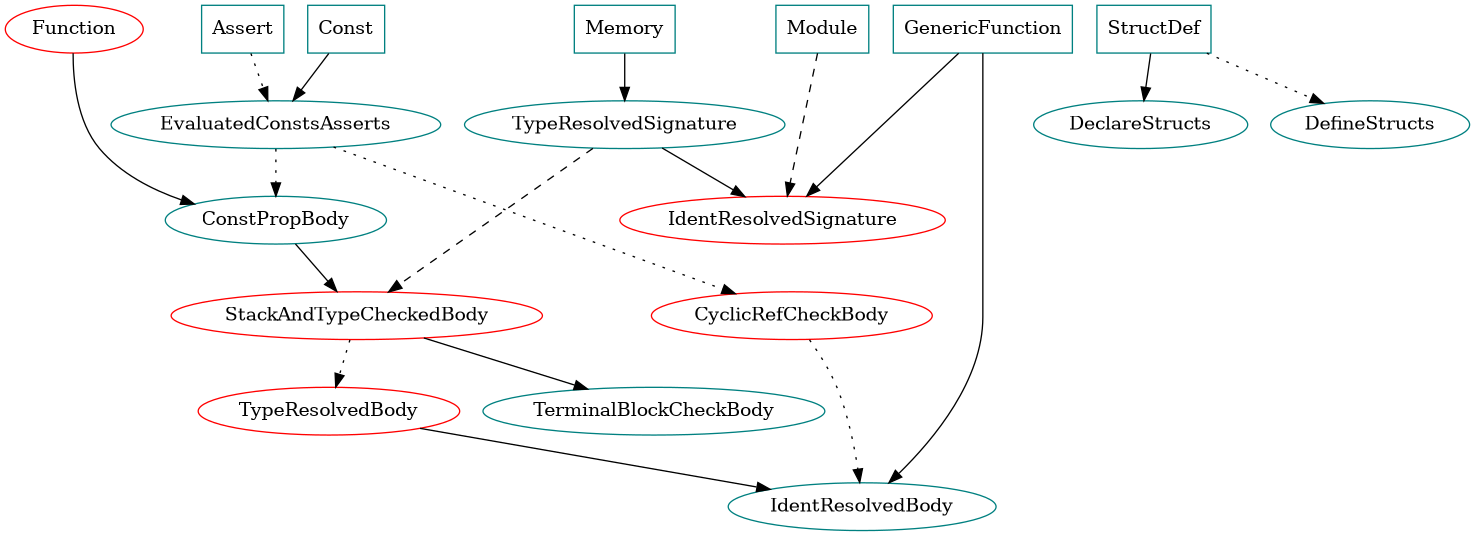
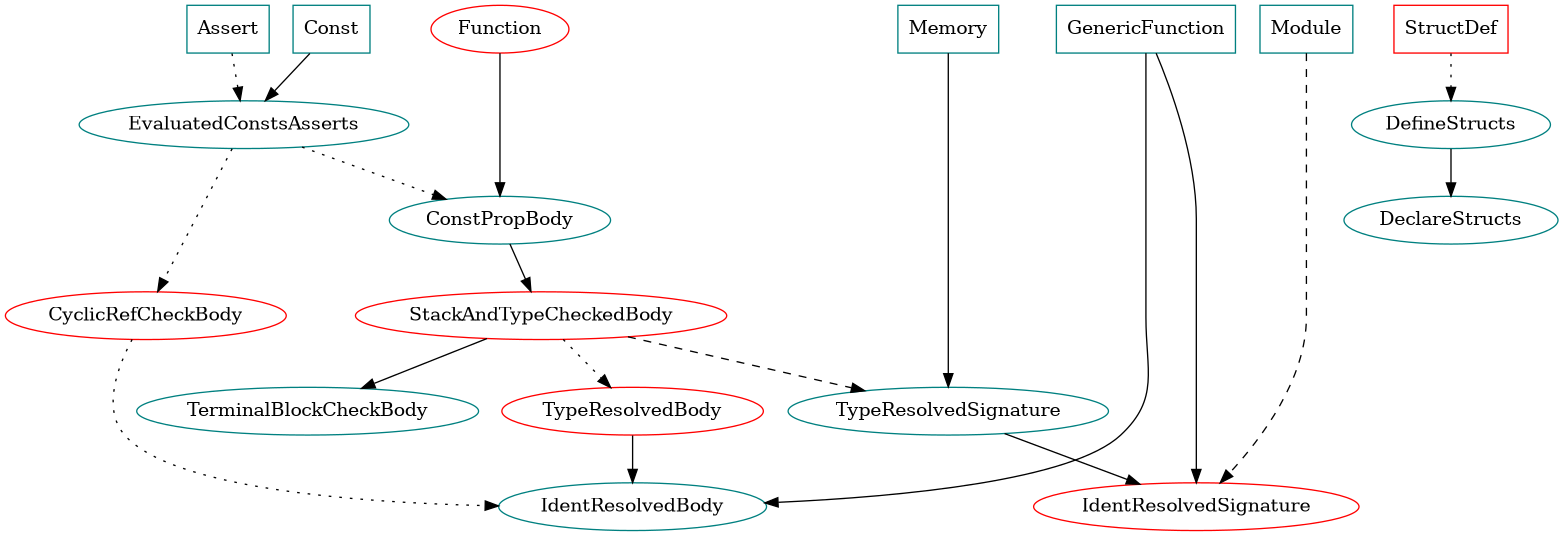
(1154, 29) -> (1451, 29)
(1148, 70) -> (1451, 166)
(496, 216) -> (740, 362)
